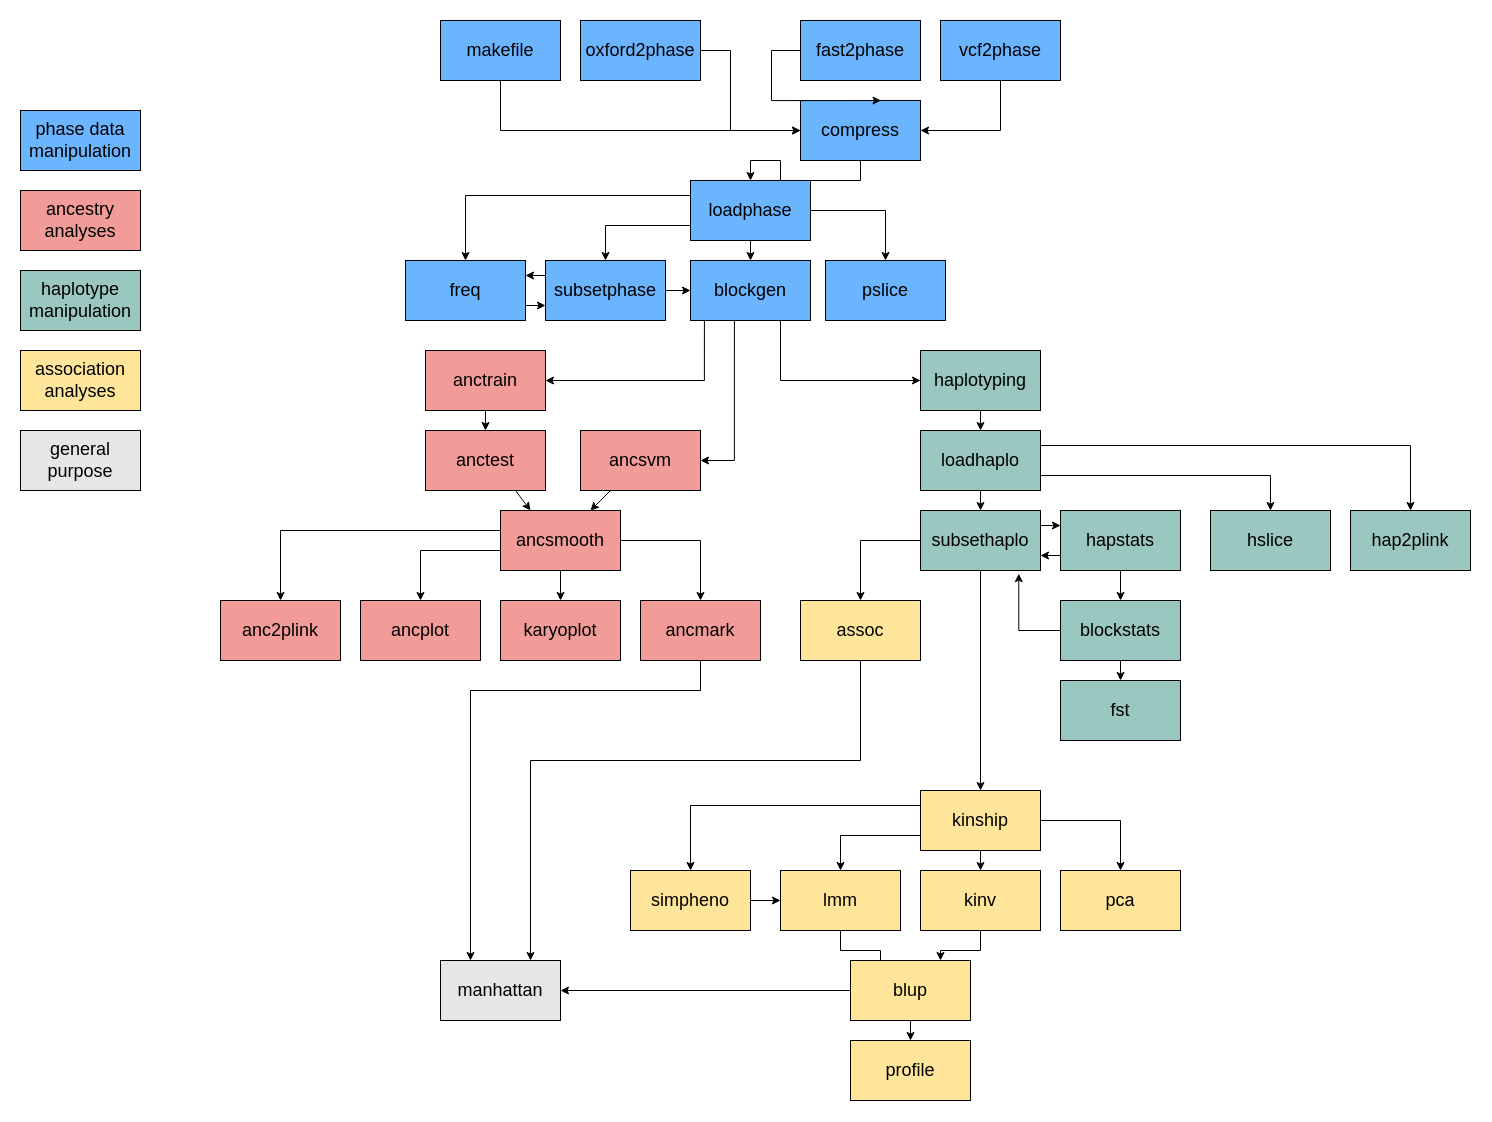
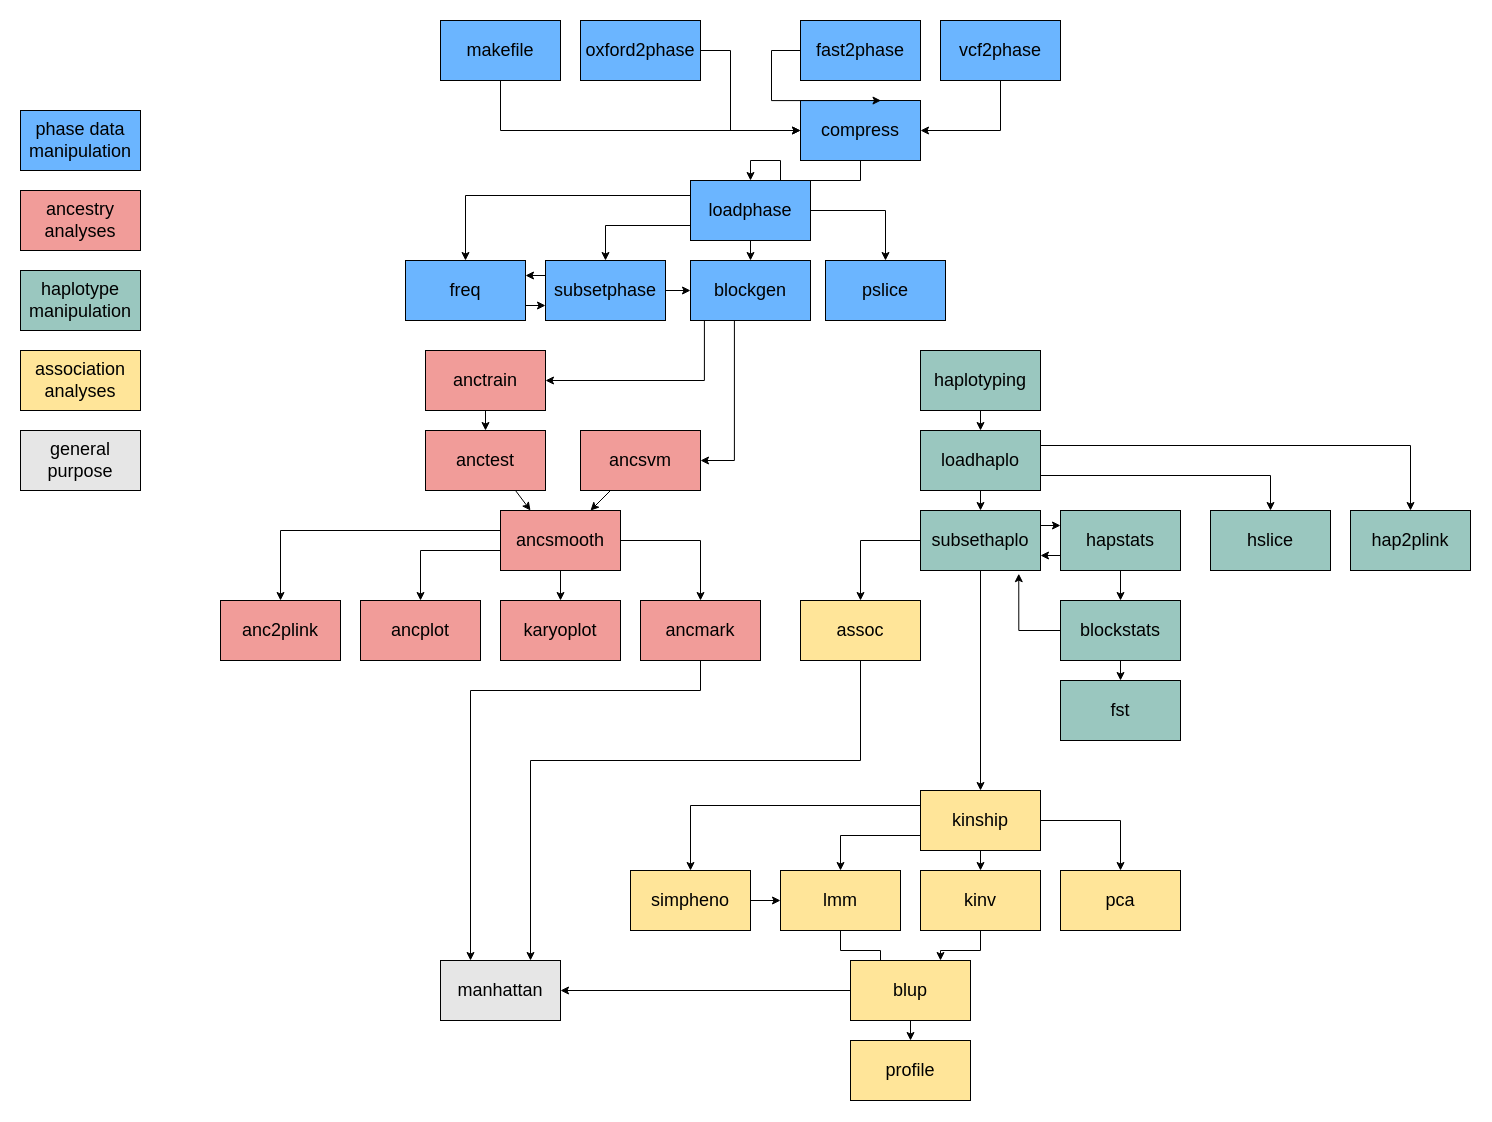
(817, 381) -> none
